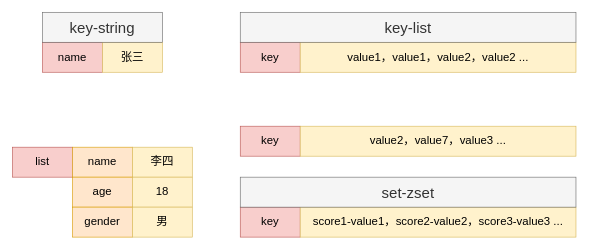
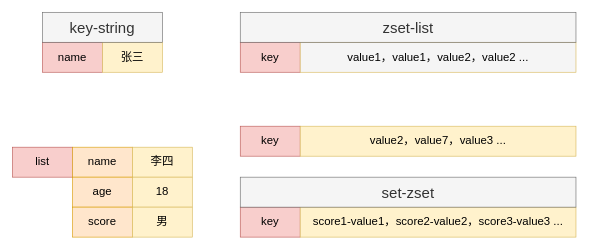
(408, 27) -> (408, 27)
(438, 57) -> (438, 57)
(102, 222) -> (102, 222)
